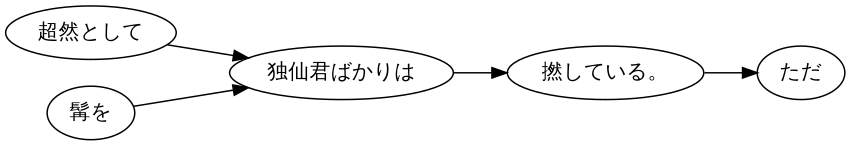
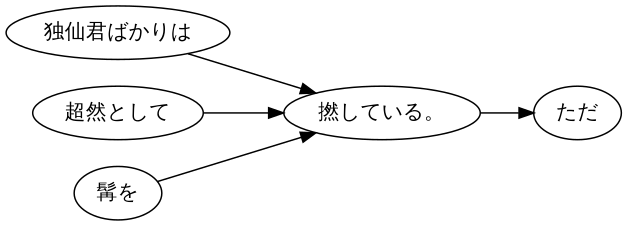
(200, 50) -> (236, 113)
(183, 98) -> (229, 159)
